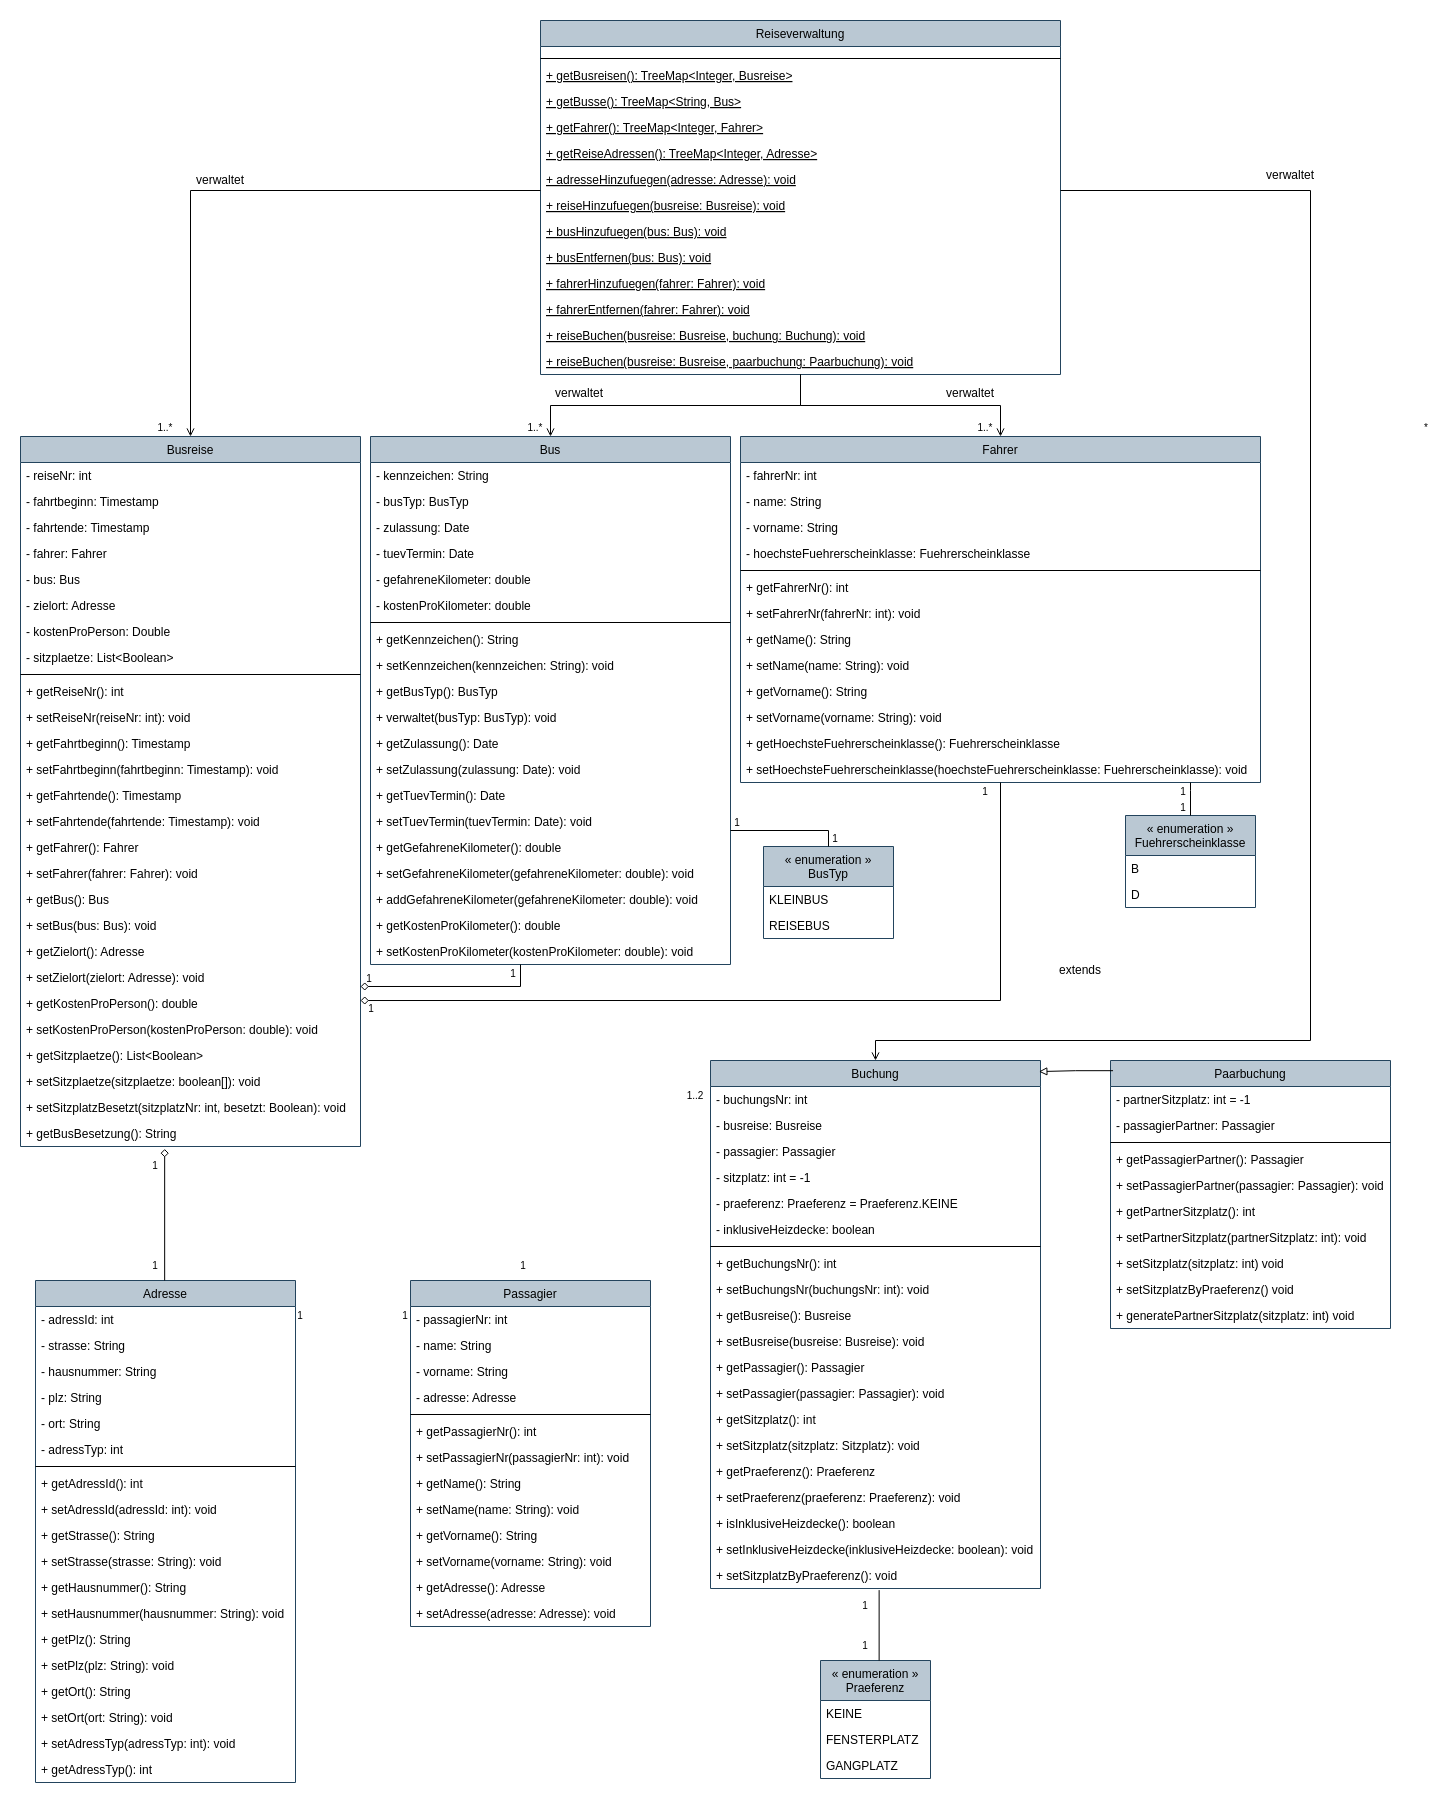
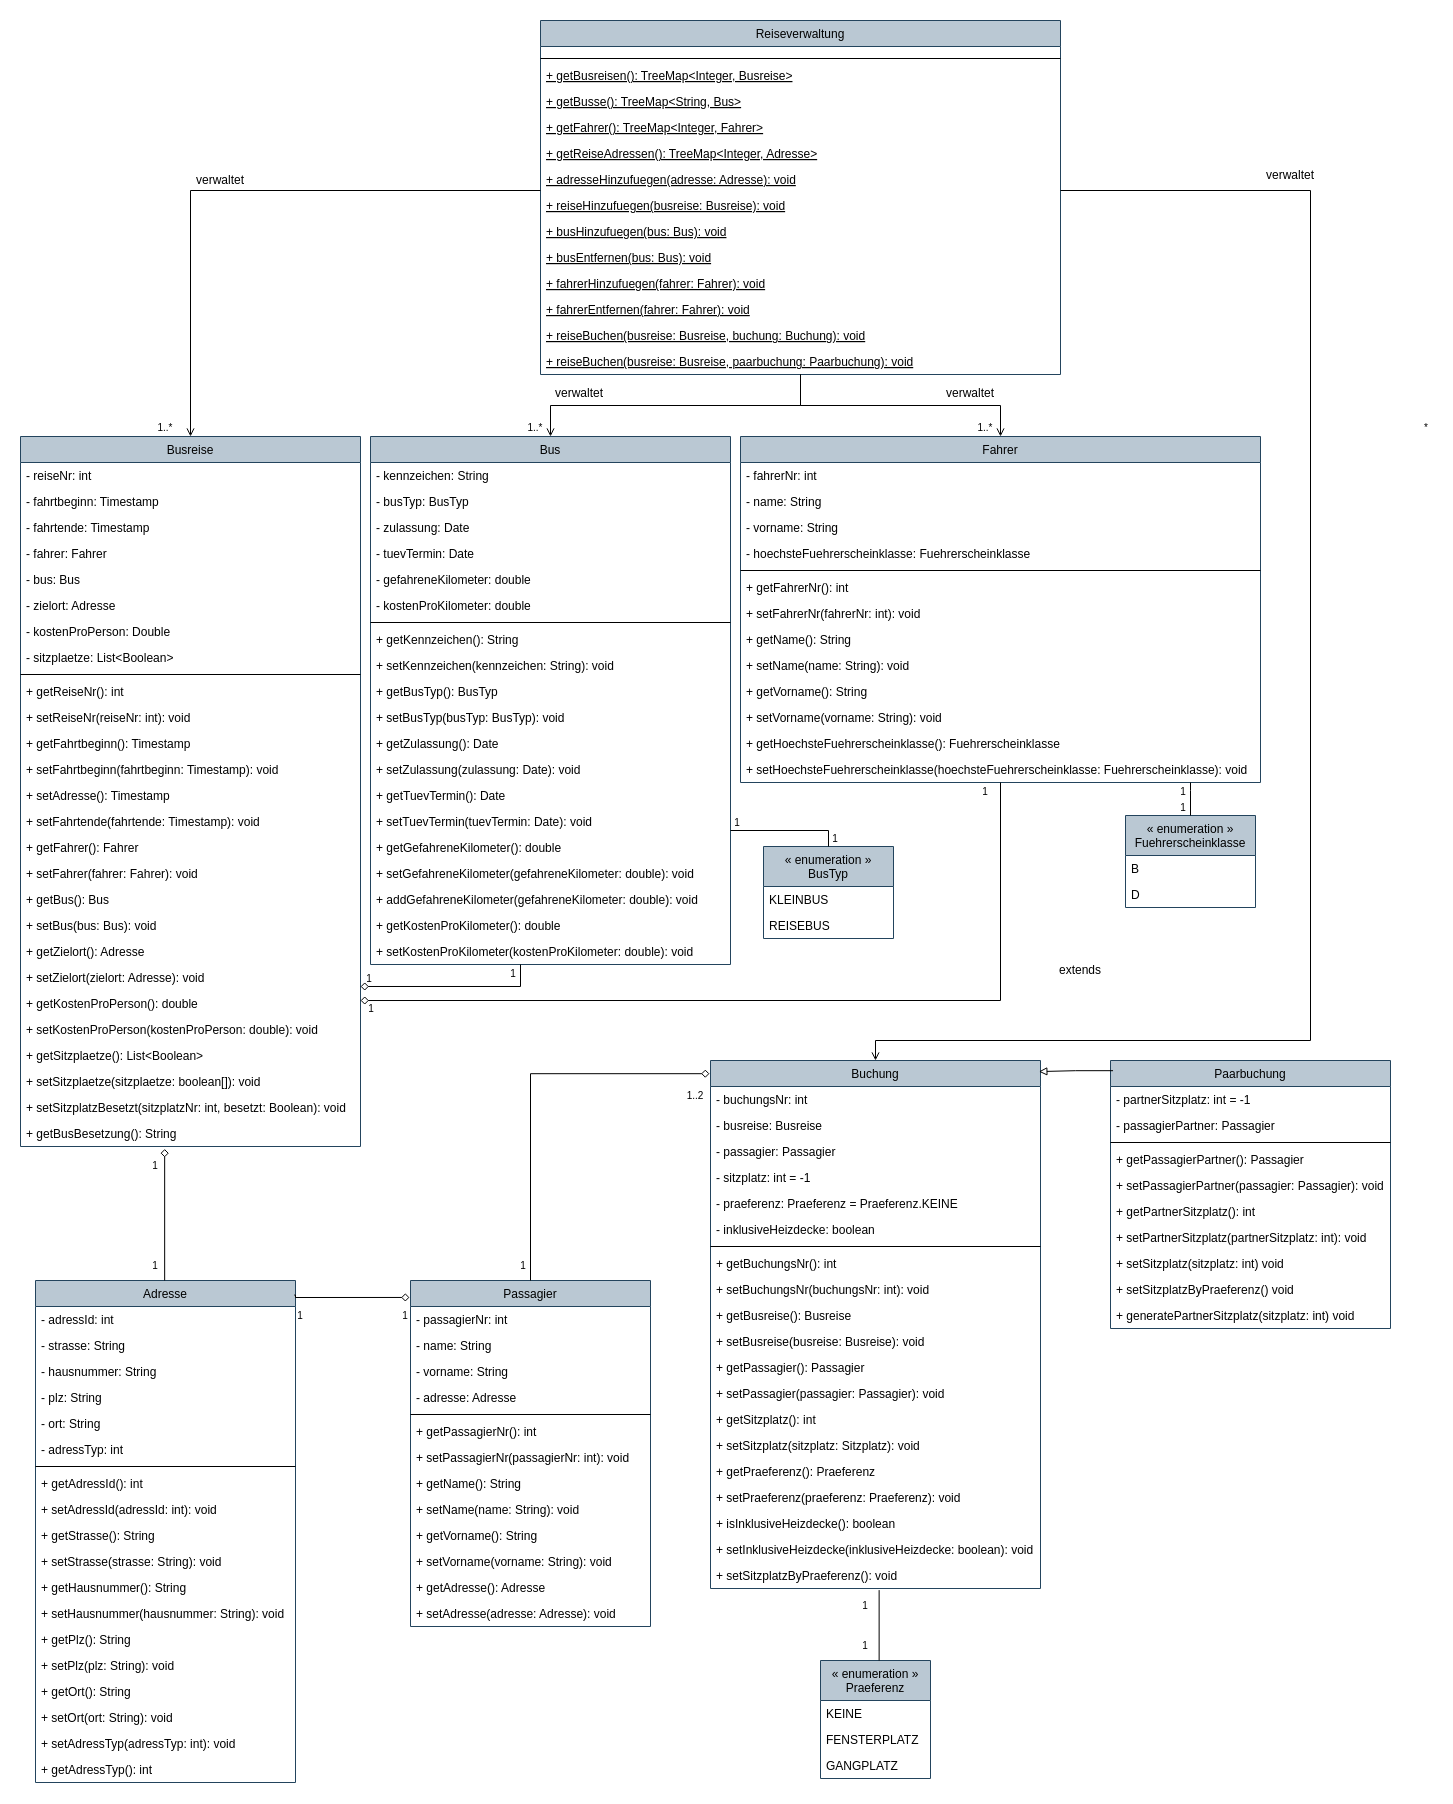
(476, 718) -> (478, 718)
(110, 796) -> (104, 796)
none -> (531, 1092)
none -> (347, 1297)
